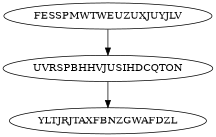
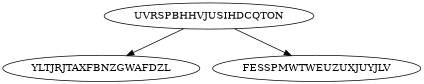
(108, 39) -> (260, 41)
